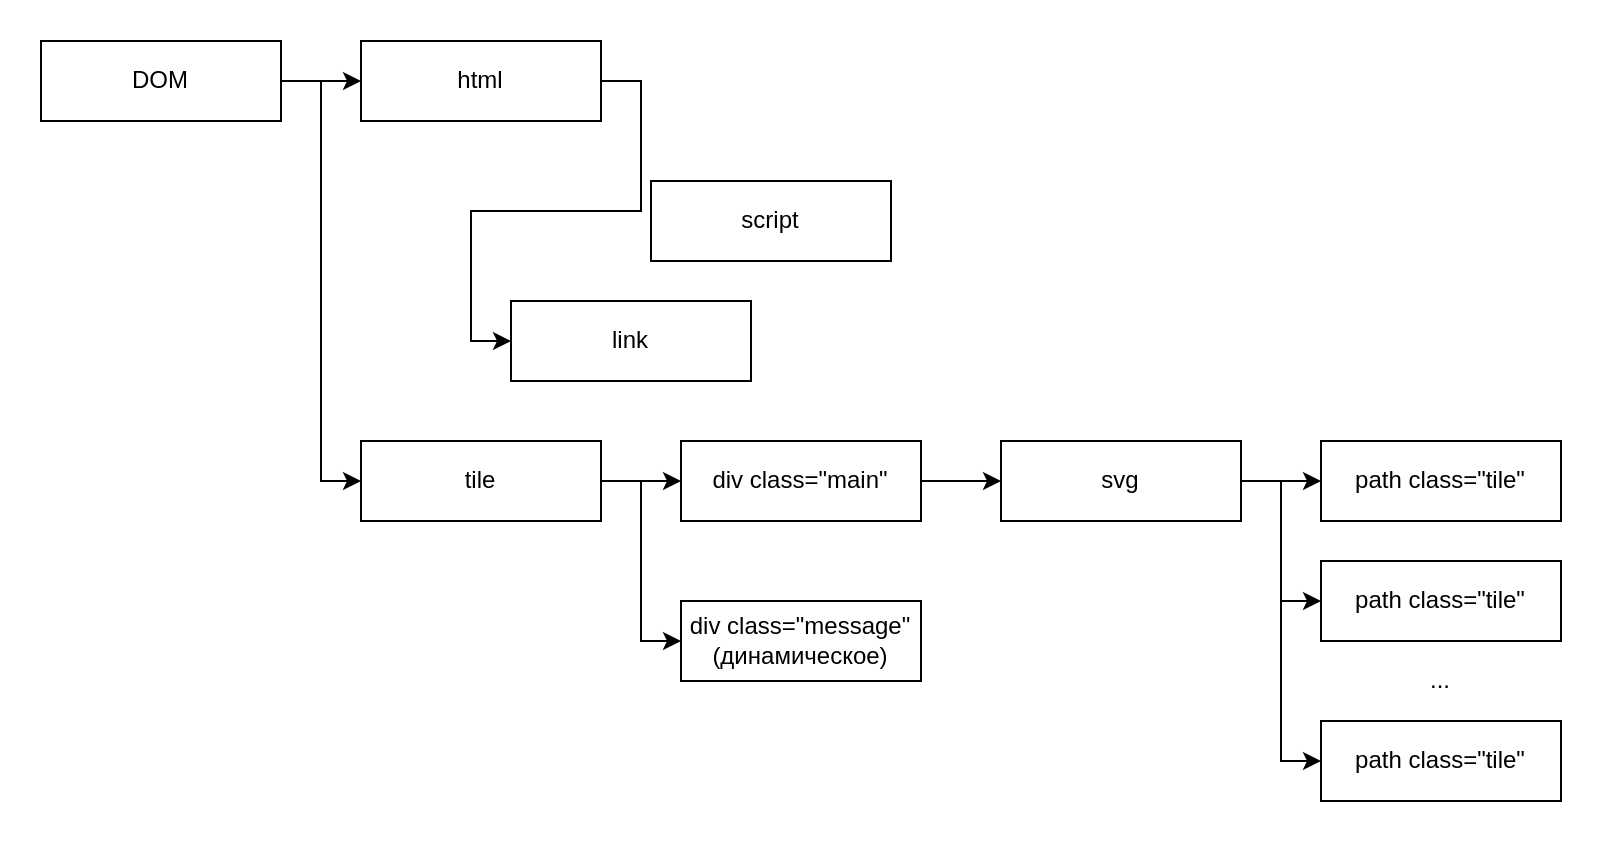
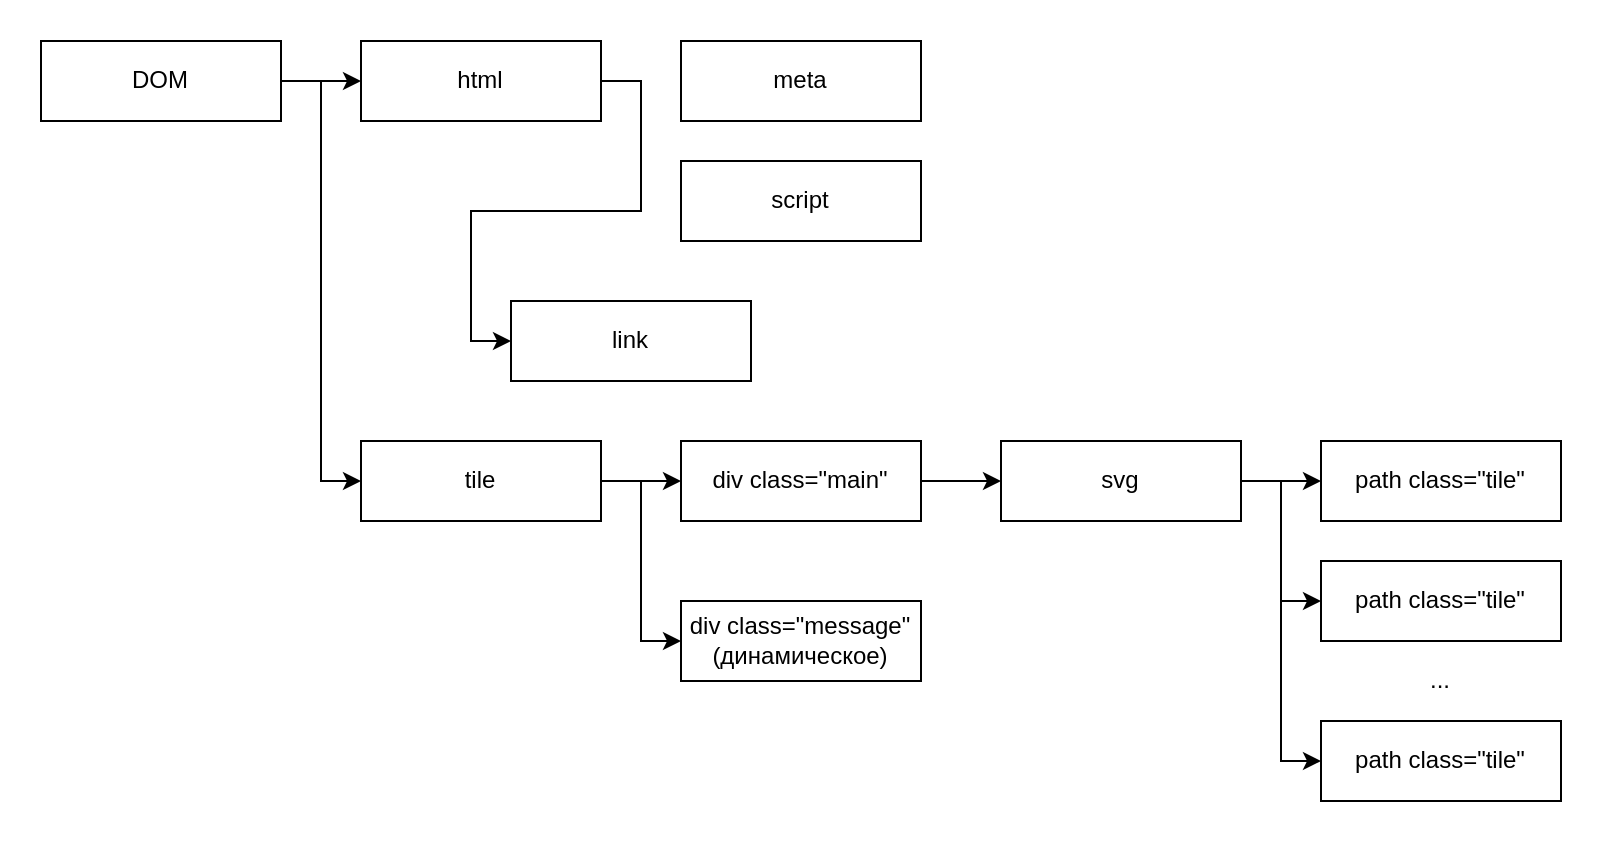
none -> (801, 81)
(771, 221) -> (801, 201)
